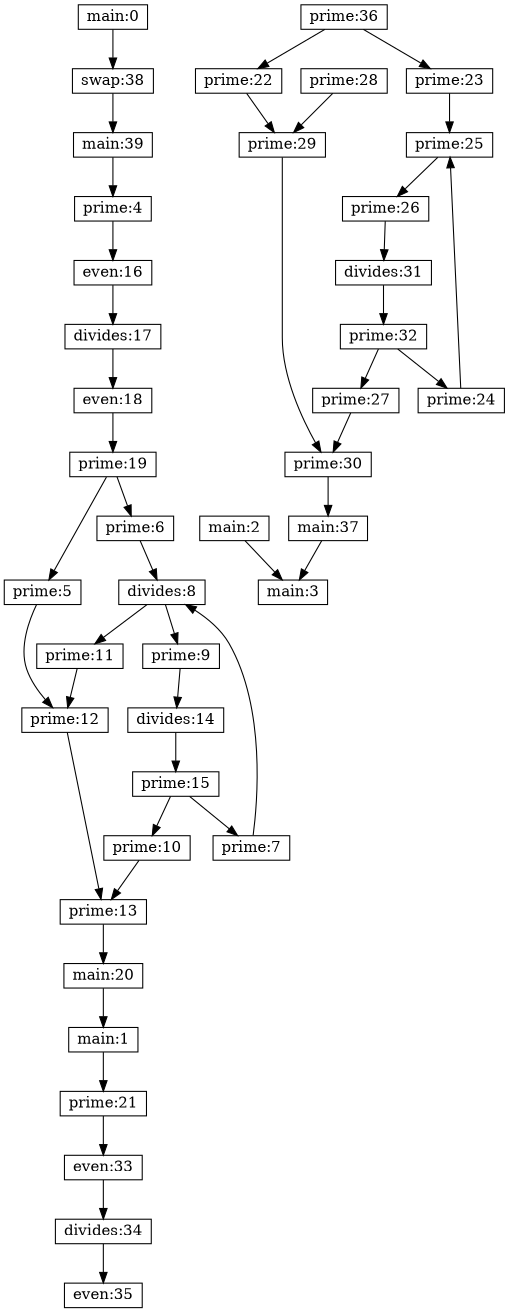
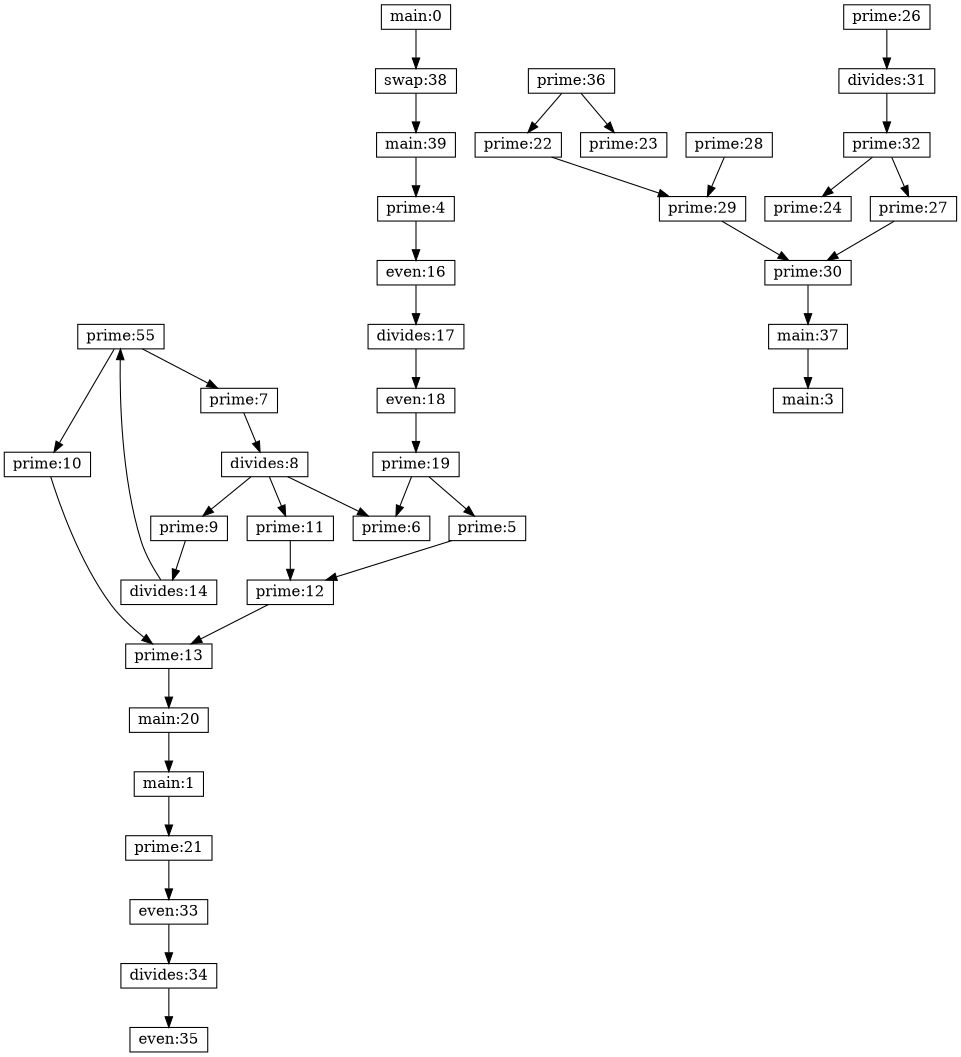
(450, 145) -> none
(234, 528) -> none
(146, 555) -> (323, 494)
(176, 784) -> (121, 337)
